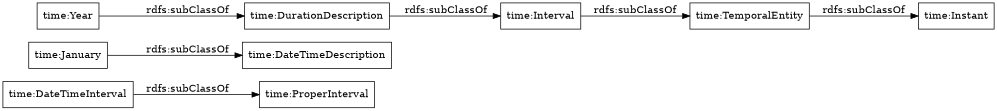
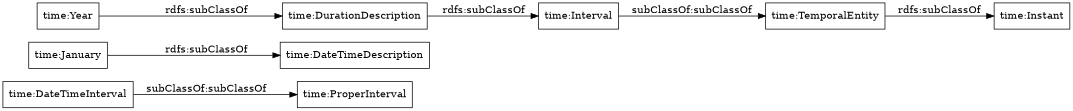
(635, 11) -> (692, 11)
(188, 89) -> (207, 89)
